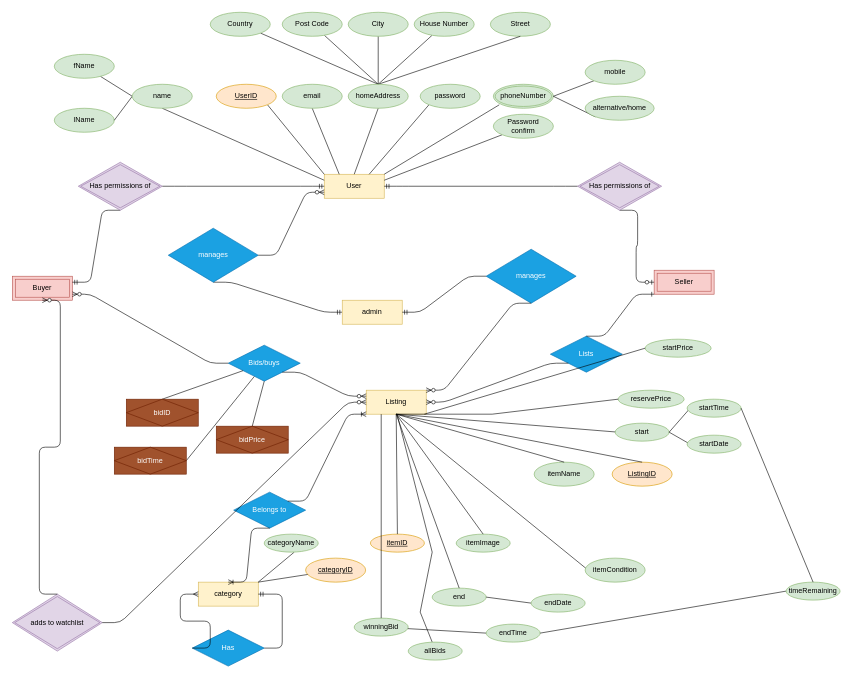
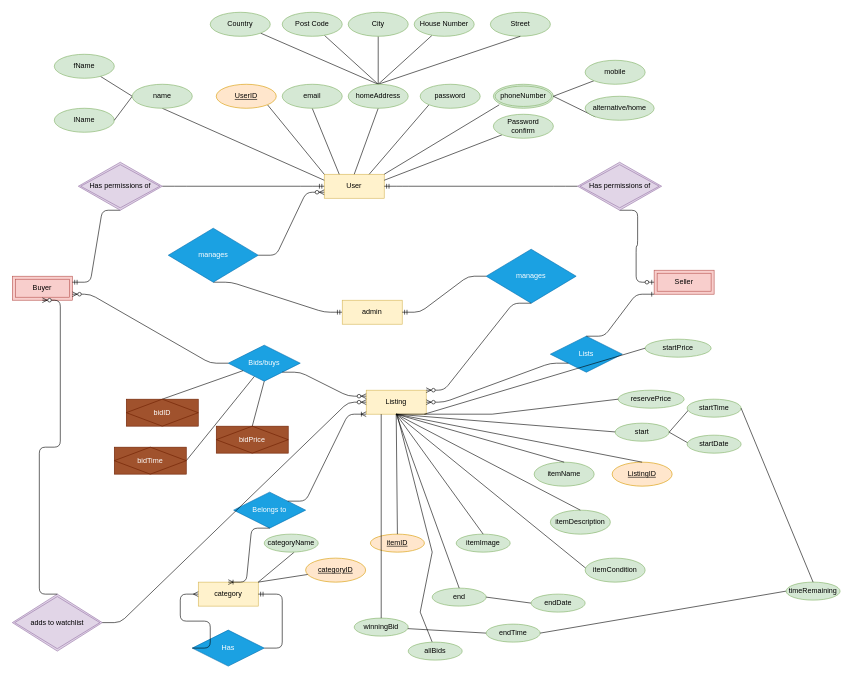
none -> (492, 464)
none -> (581, 522)
